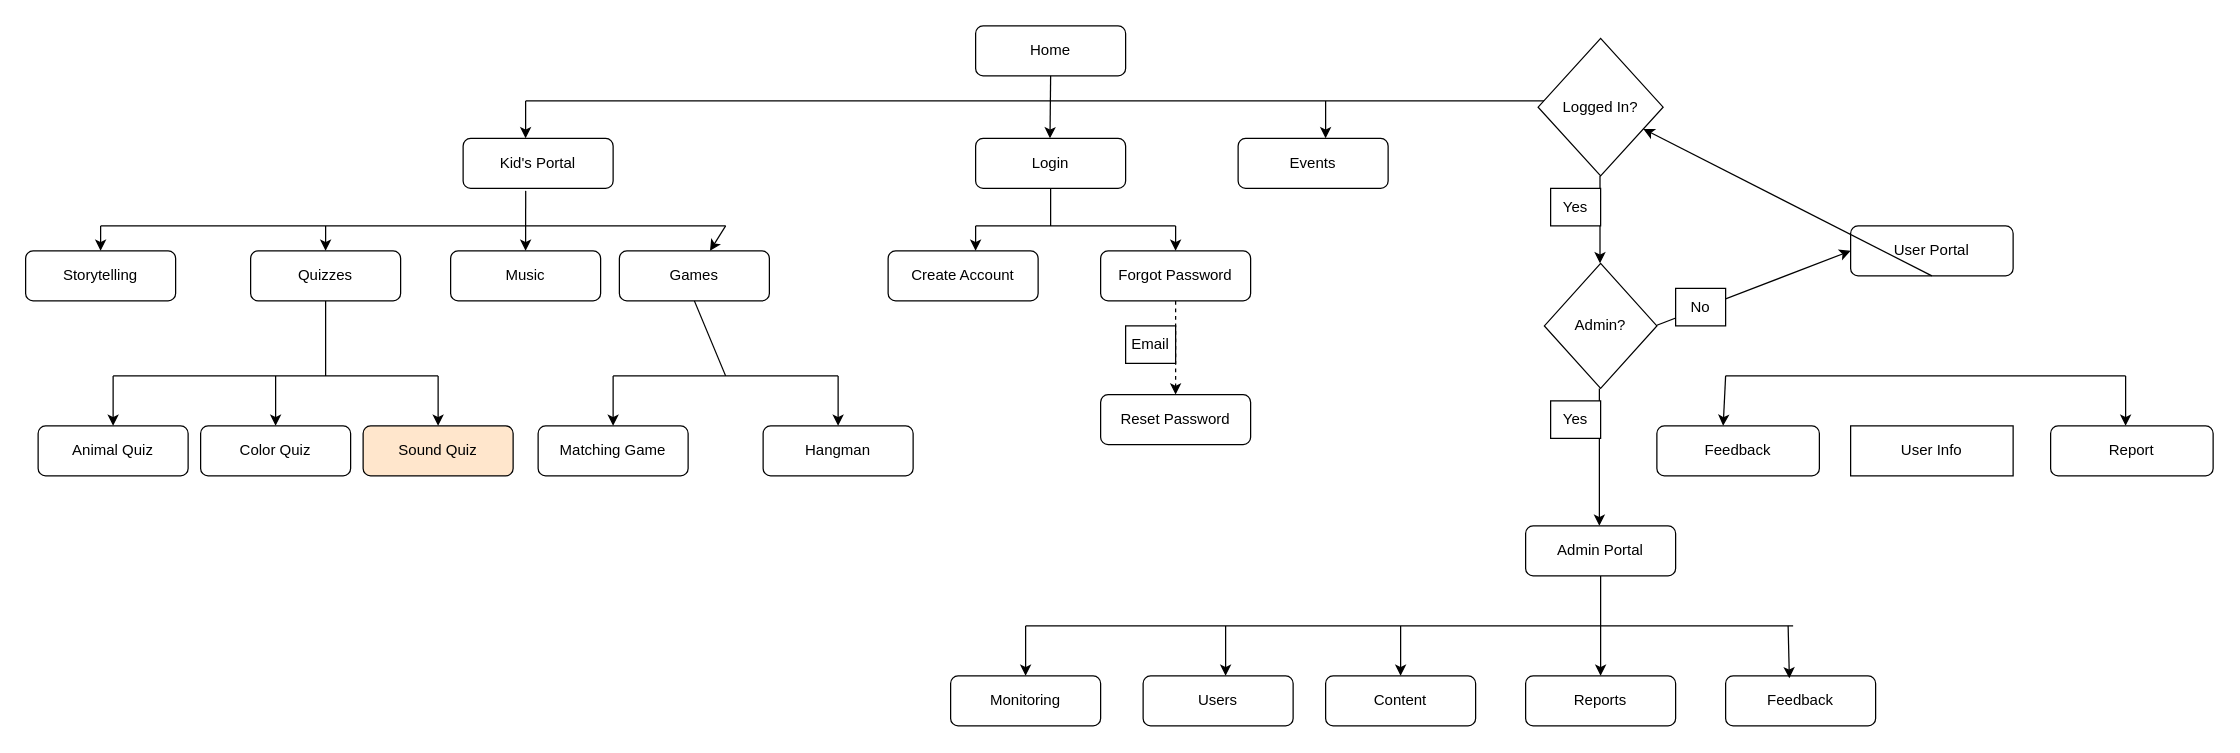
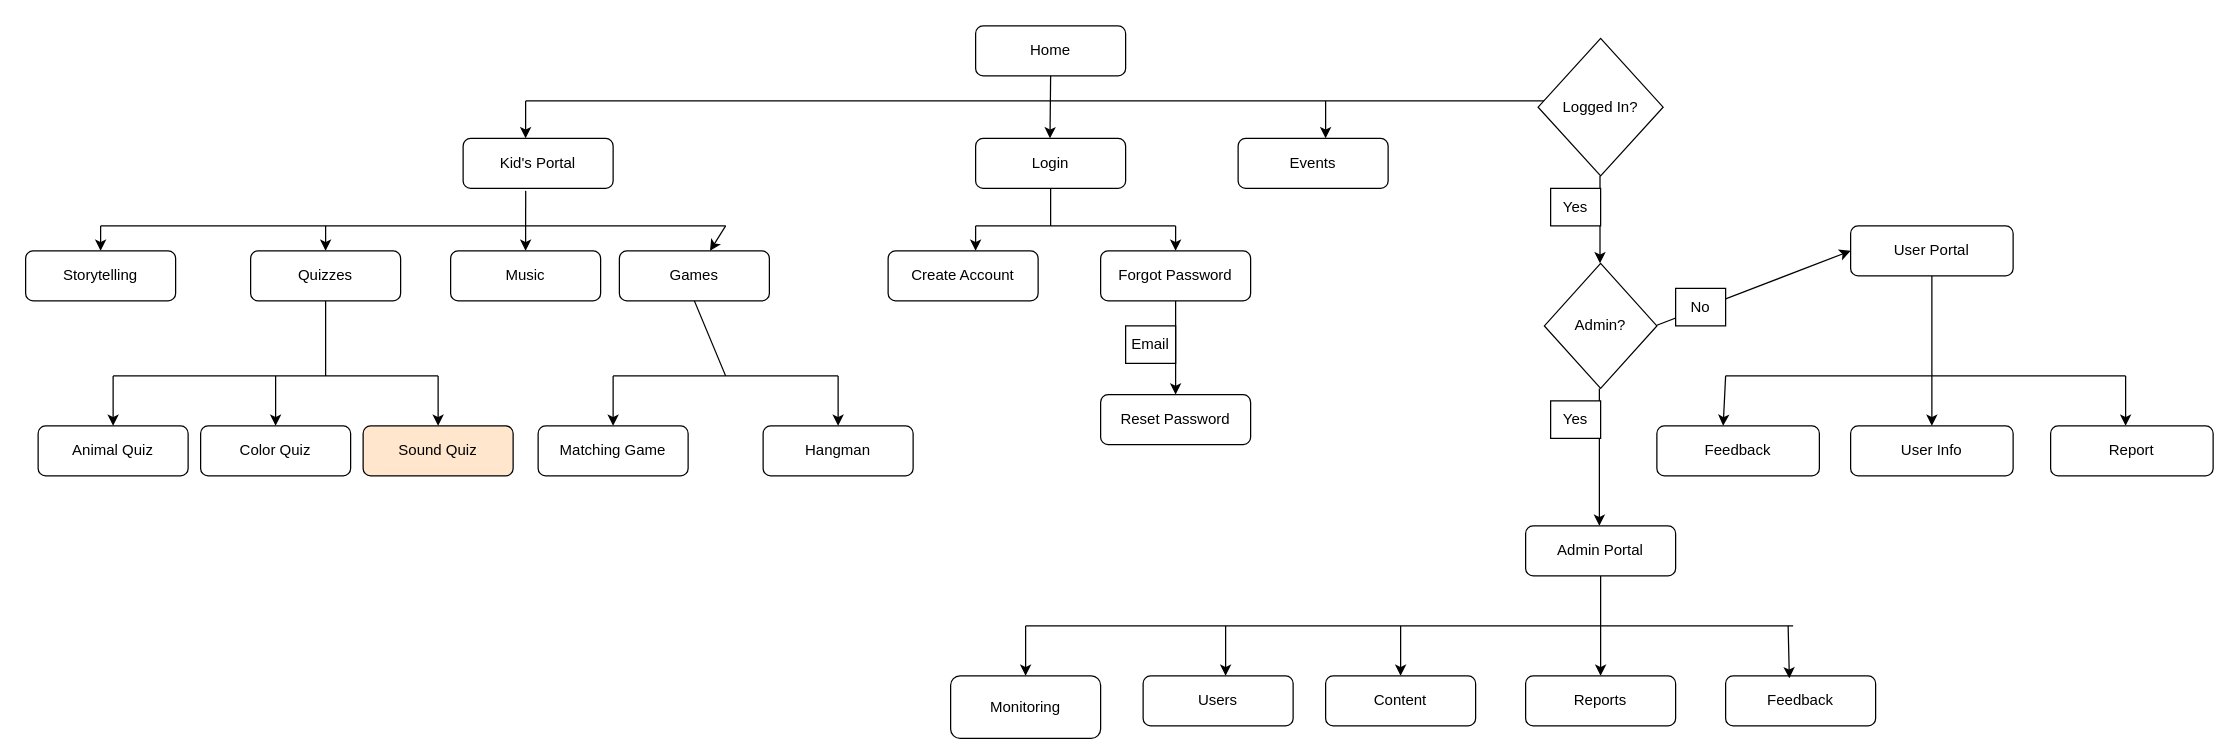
(1792, 204) -> (1932, 347)
(1176, 313) -> (1176, 313)
(1932, 451) -> (1932, 451)
(1026, 701) -> (1026, 707)
